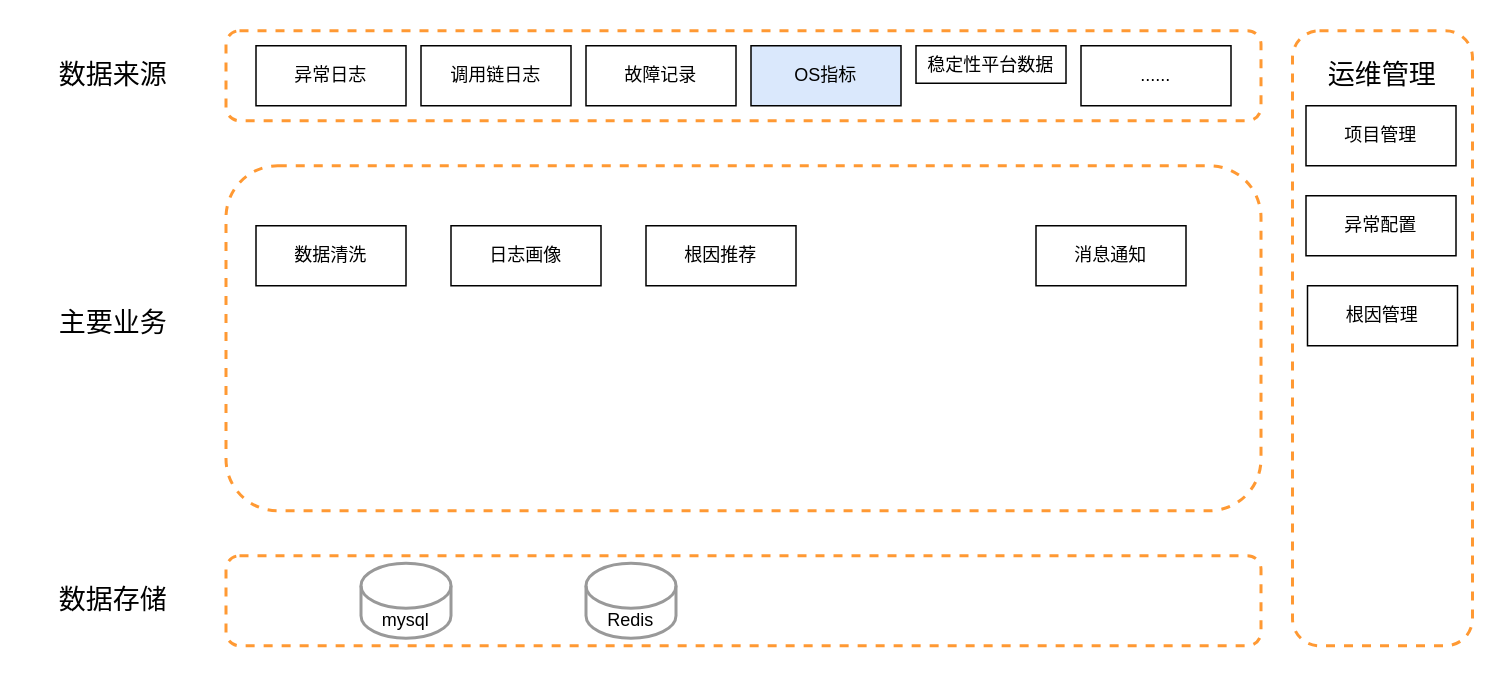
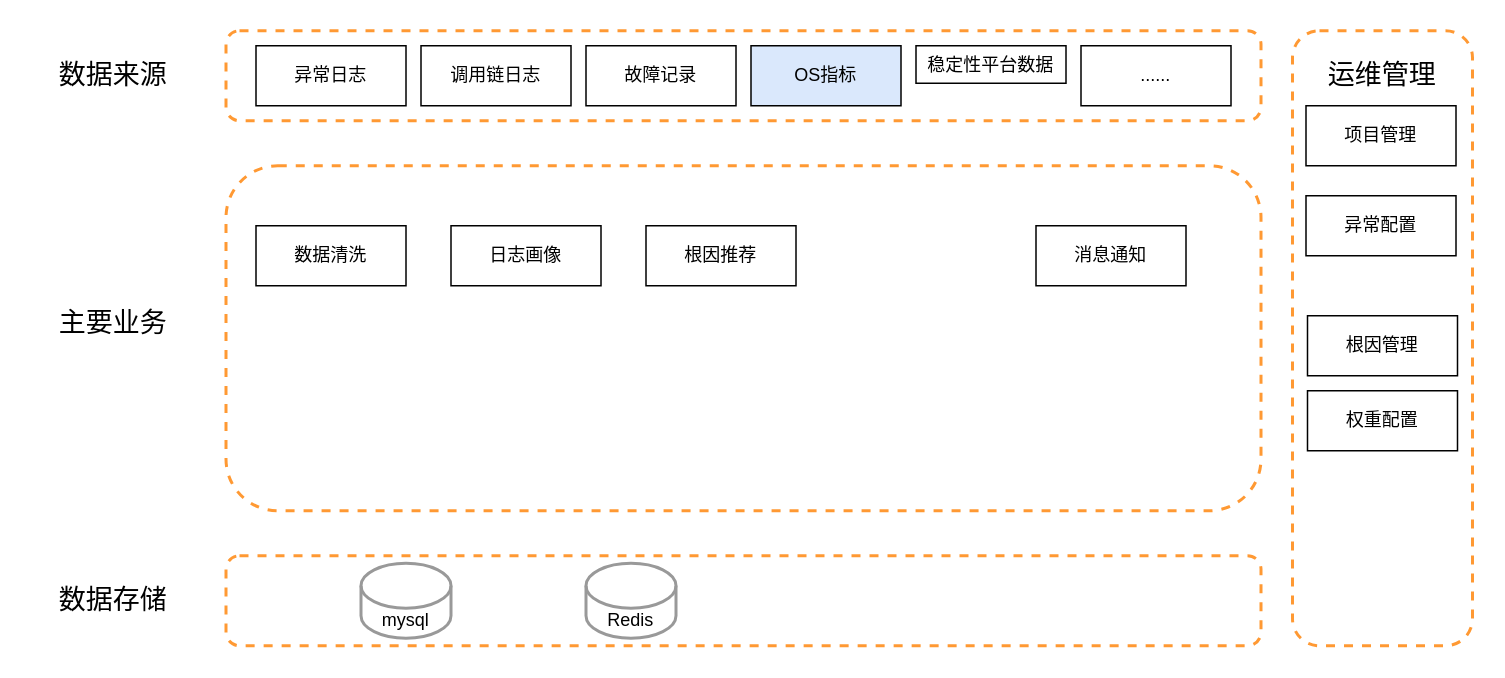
(1382, 316) -> (1382, 346)
none -> (1382, 421)
